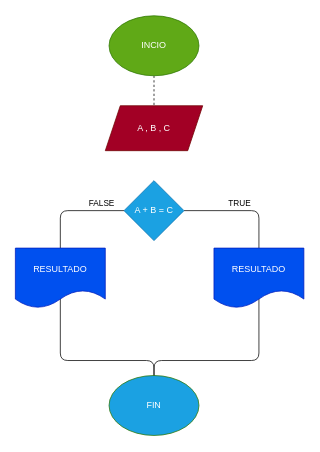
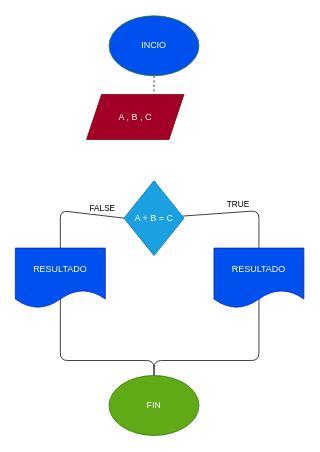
(154, 45) -> (154, 45)
(154, 128) -> (135, 117)
(154, 210) -> (154, 218)
(154, 405) -> (154, 405)
